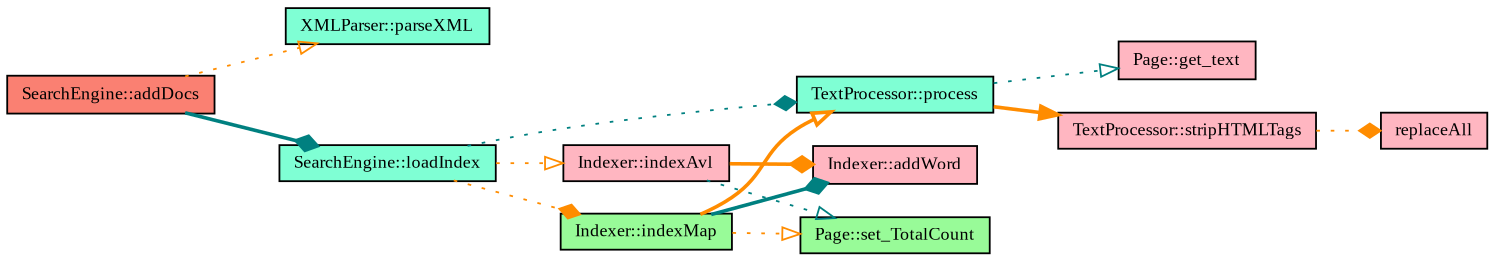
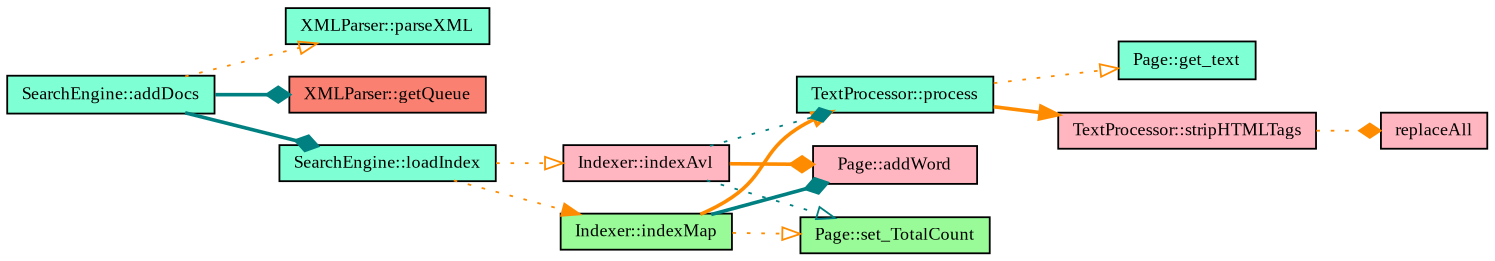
(1187, 60) -> (1187, 60)
(1047, 77) -> (1047, 77)
(111, 95) -> (111, 95)
none -> (388, 95)
(620, 121) -> (760, 132)
(895, 165) -> (895, 165)
(508, 195) -> (508, 195)
